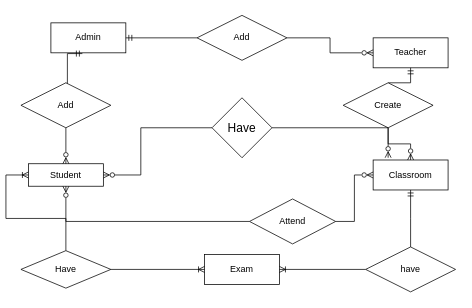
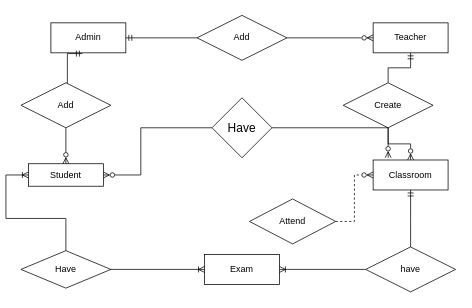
(411, 53) -> (411, 38)
(354, 204) -> (354, 204)
(146, 222) -> none
